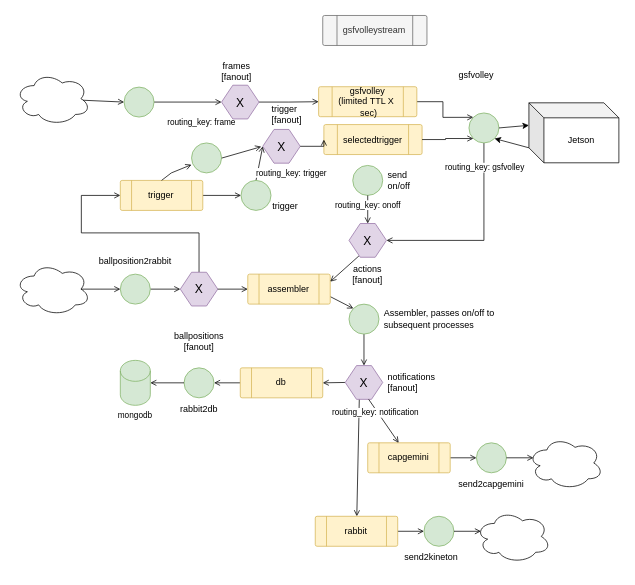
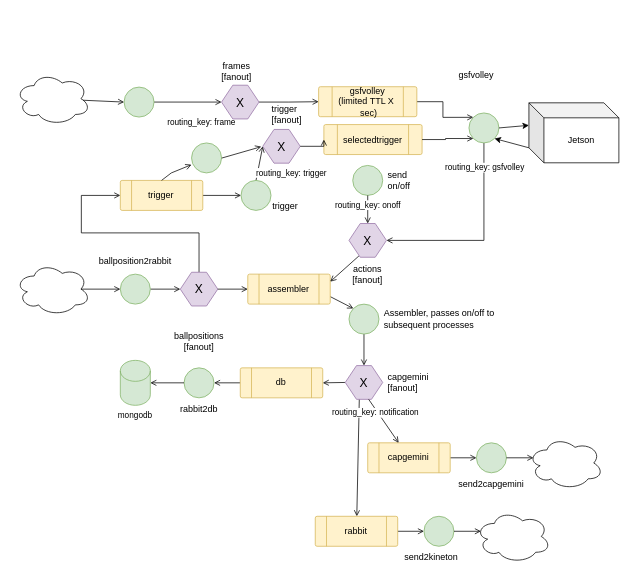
(375, 30) -> none
(410, 383) -> (410, 383)
